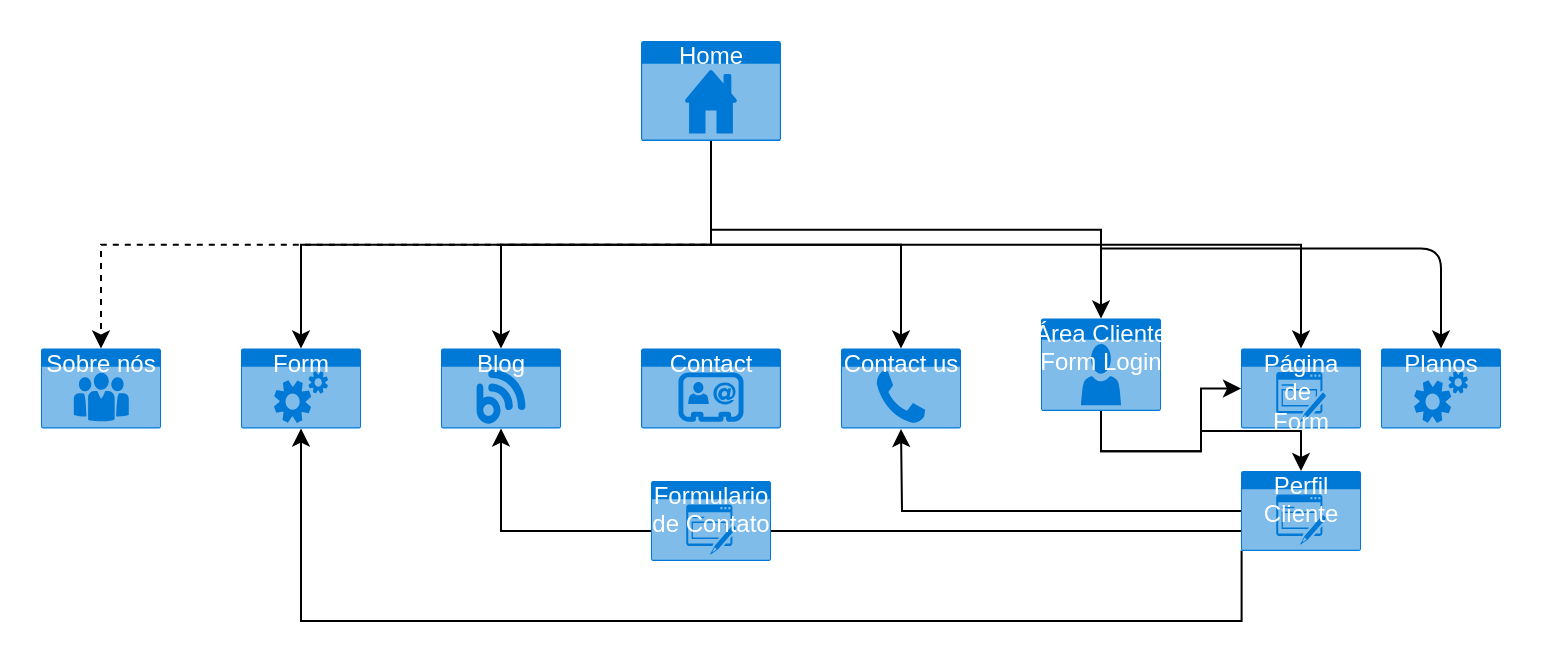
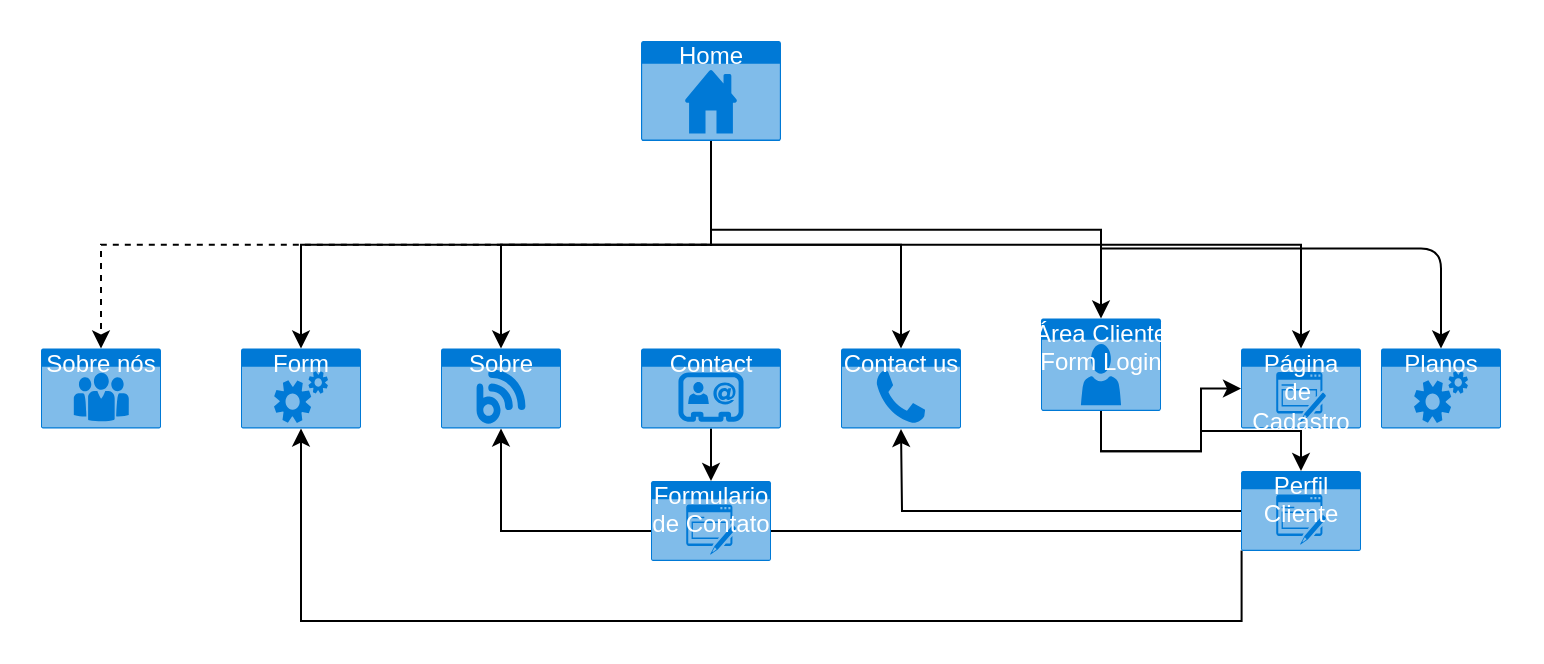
(502, 365) -> (502, 365)
(1302, 394) -> (1302, 394)
none -> (711, 448)
